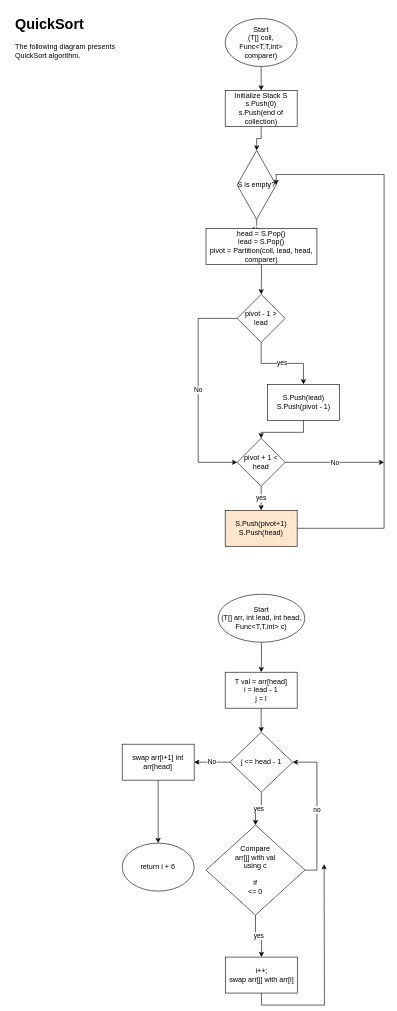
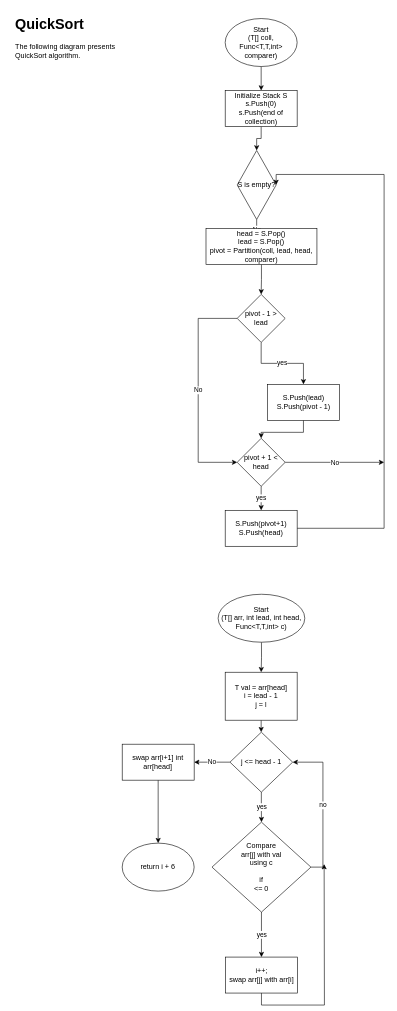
(261, 528) -> (261, 528)
(261, 690) -> (261, 696)
(256, 870) -> (262, 867)
